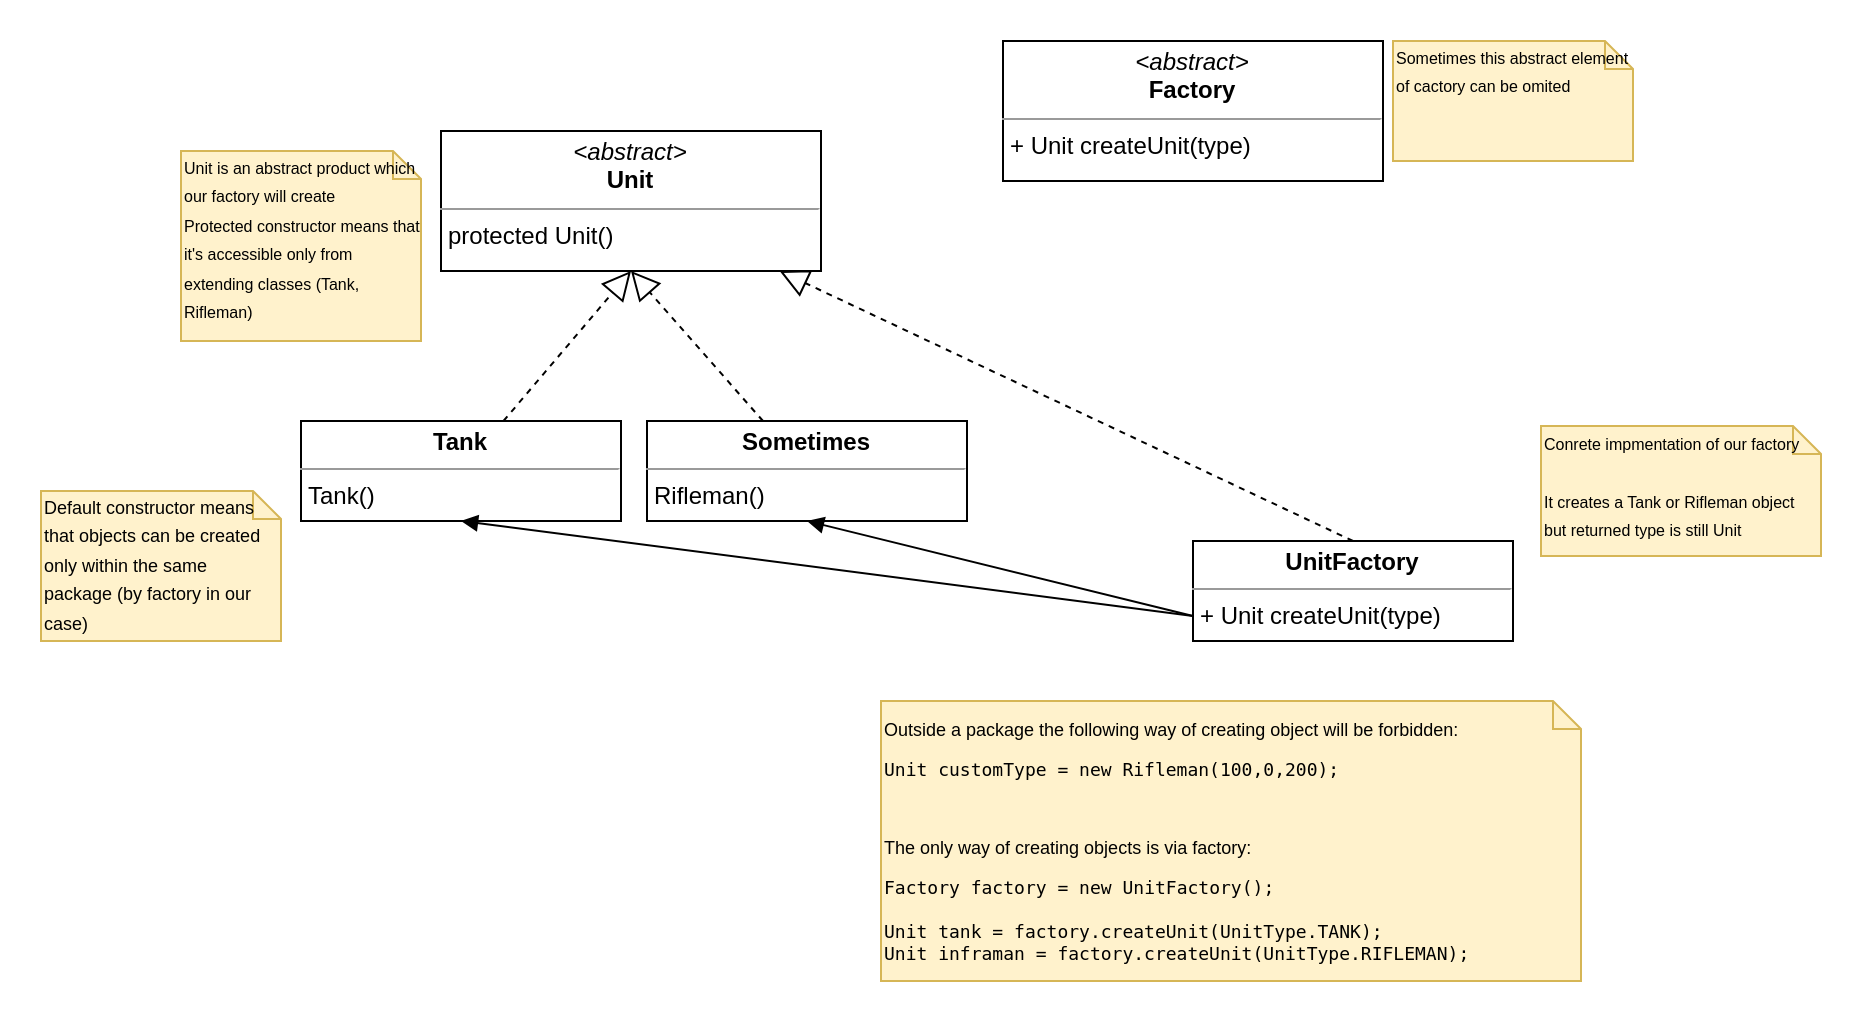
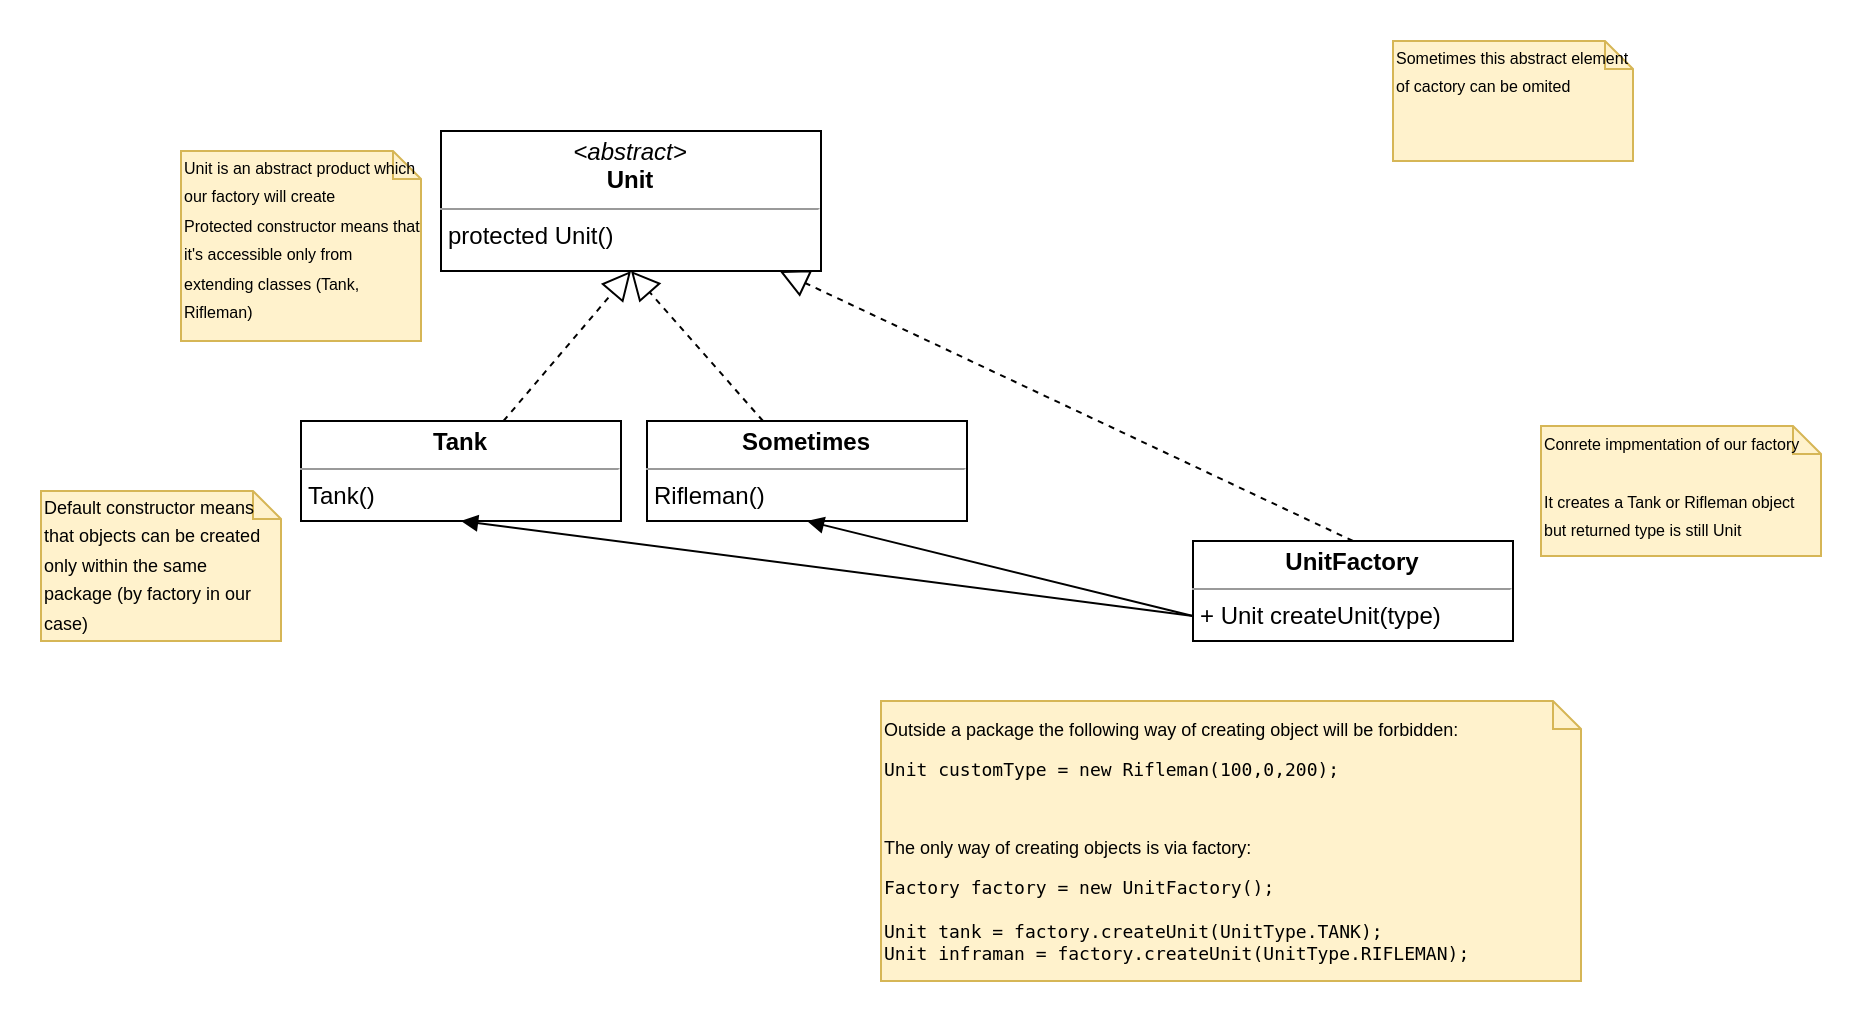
(1193, 111) -> none
